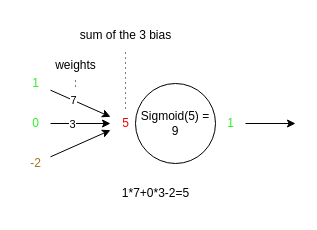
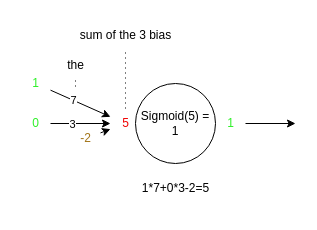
(76, 66) -> (76, 66)
(176, 124) -> (176, 124)
(36, 164) -> (86, 139)
(156, 194) -> (176, 189)
